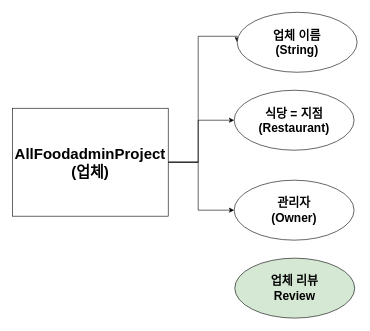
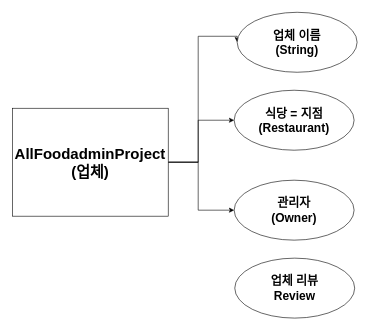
(295, 288) -> (295, 288)
